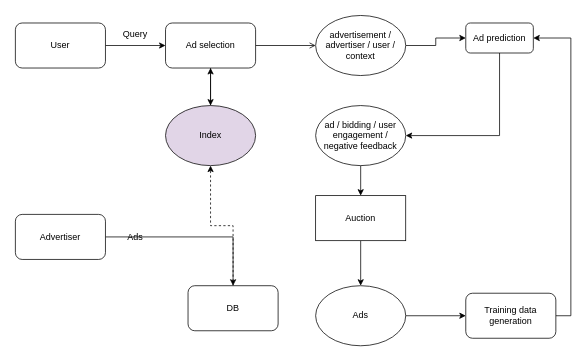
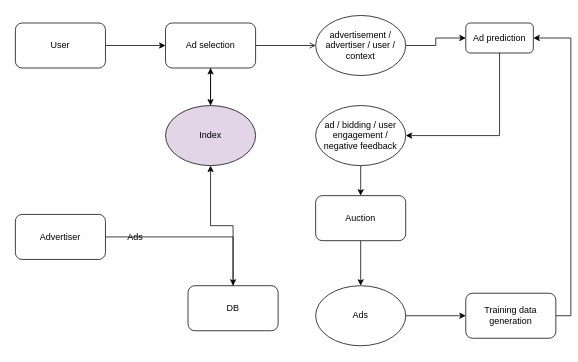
(135, 34) -> none
(210, 214) -> (210, 214)
(360, 218) -> (360, 218)
